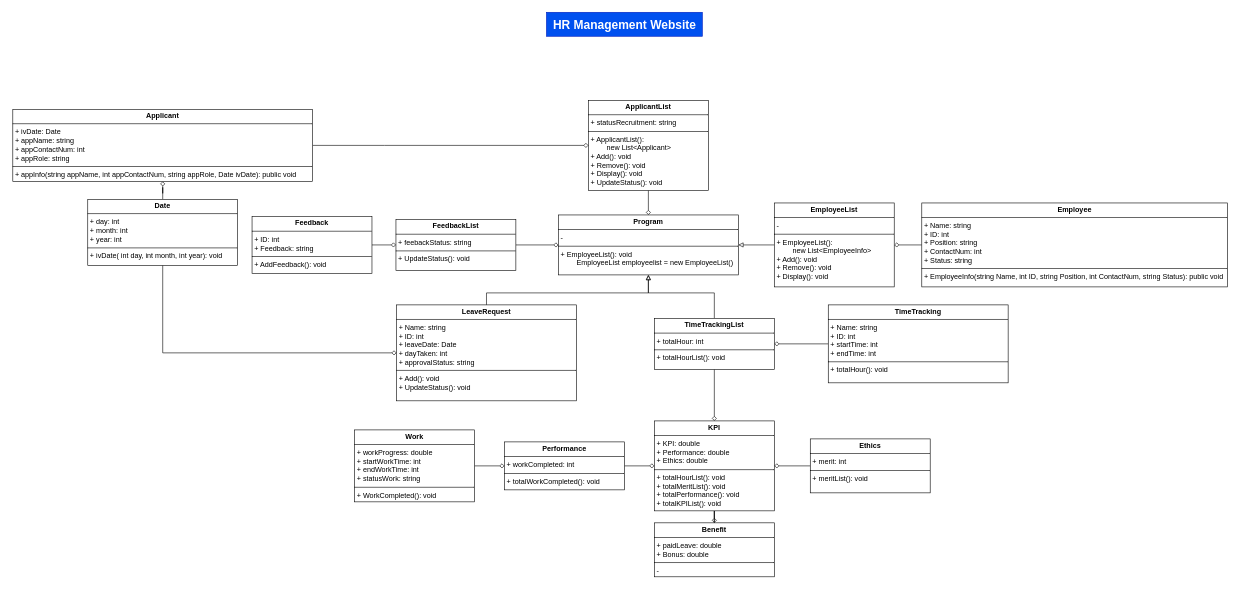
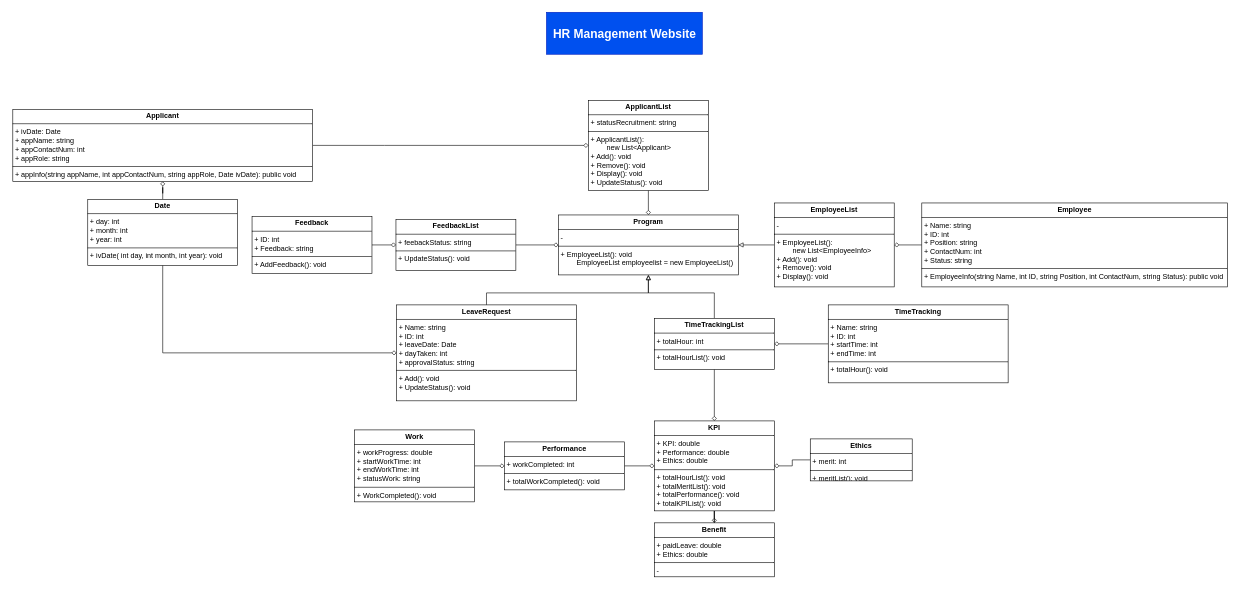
(624, 24) -> (624, 33)
(870, 466) -> (861, 460)
(688, 541) -> (688, 541)
